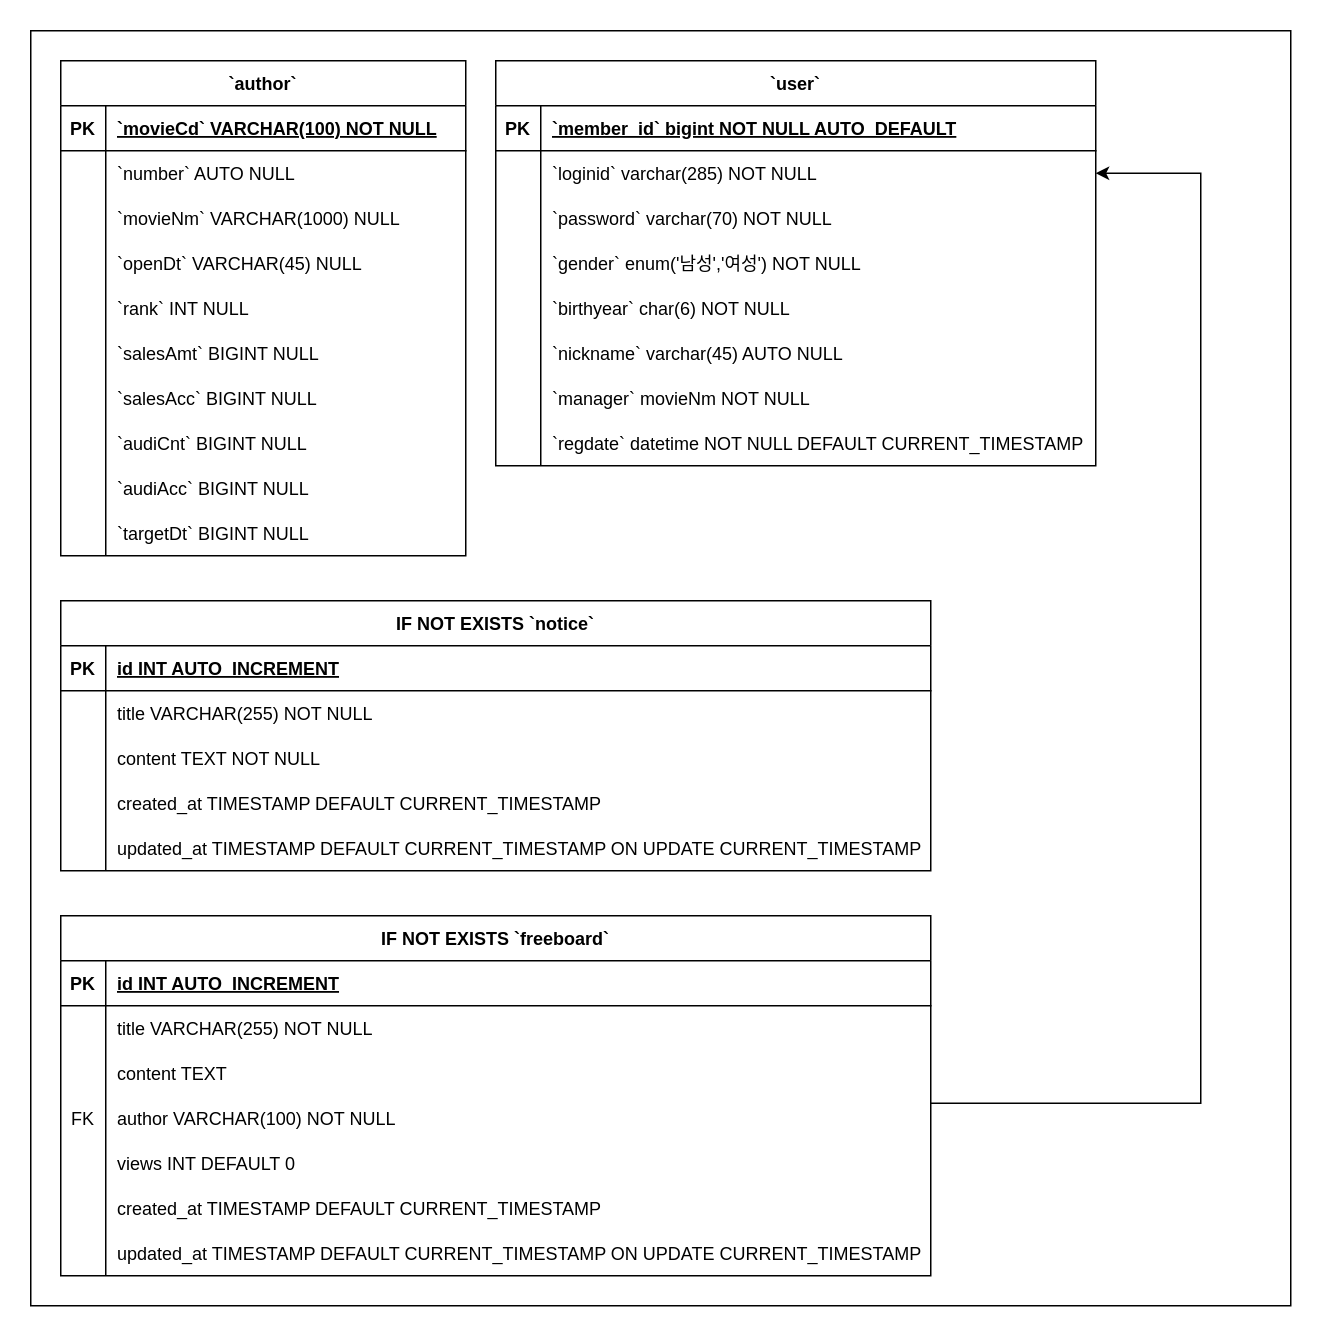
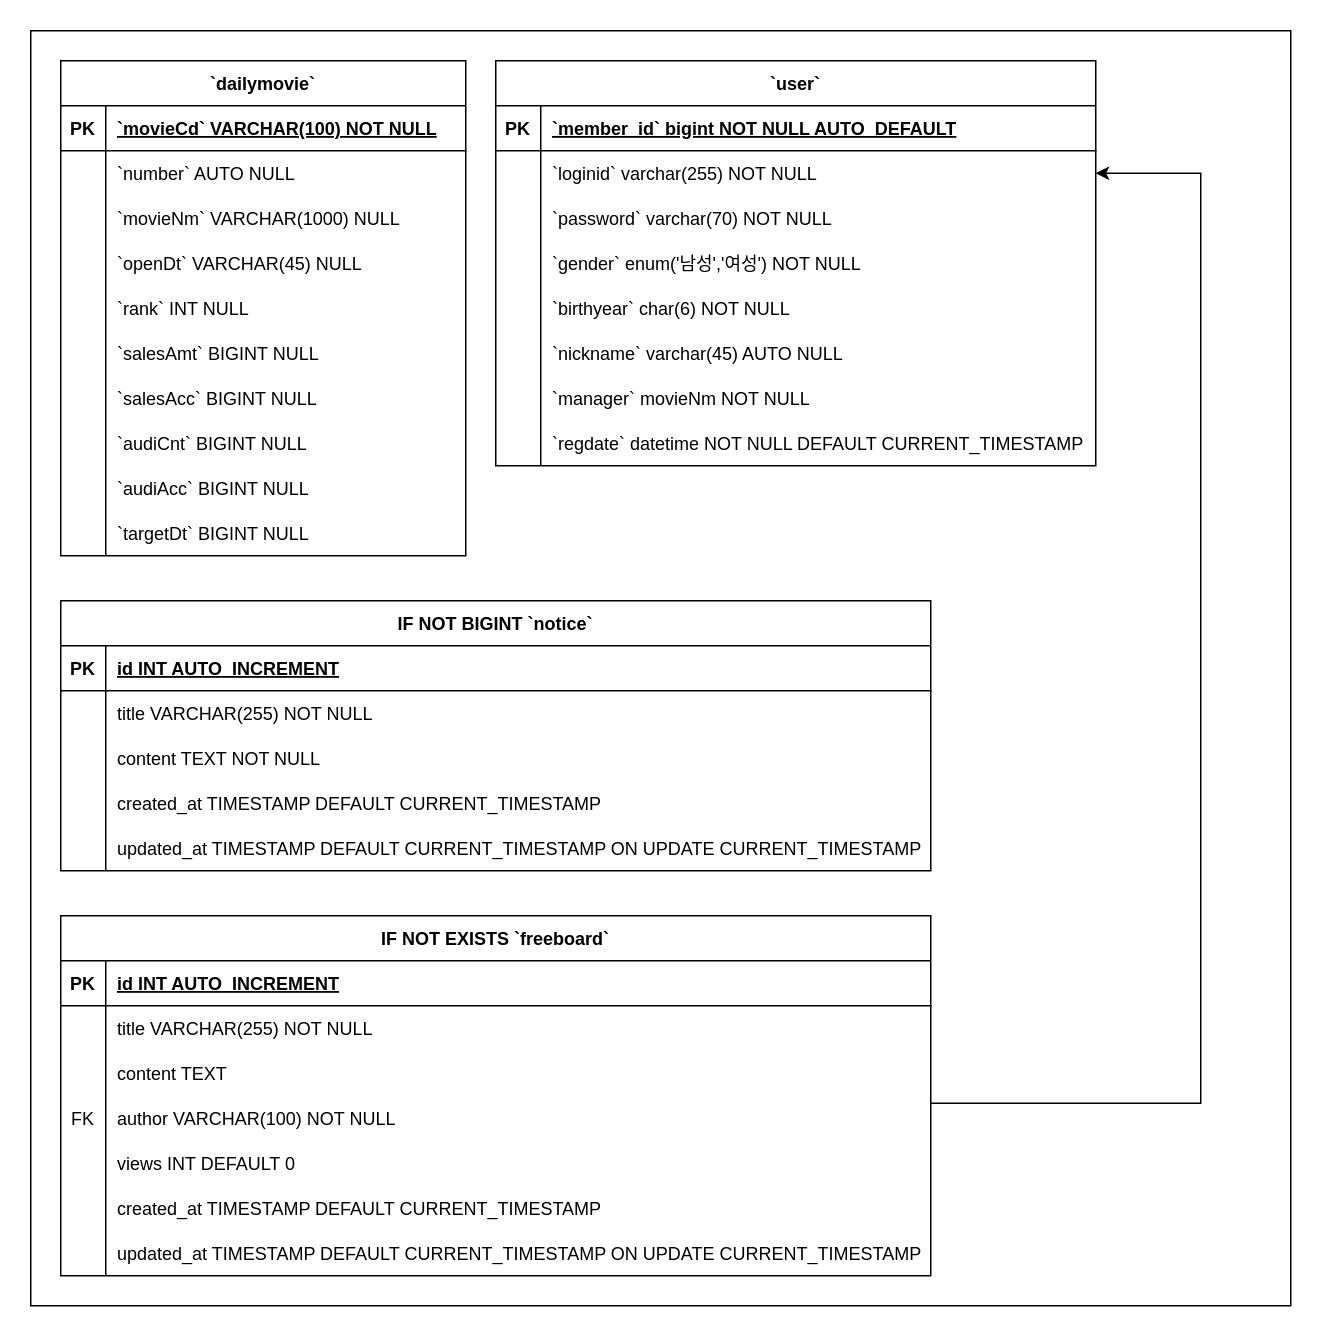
(263, 84) -> (263, 84)
(694, 174) -> (694, 174)
(495, 624) -> (495, 624)
